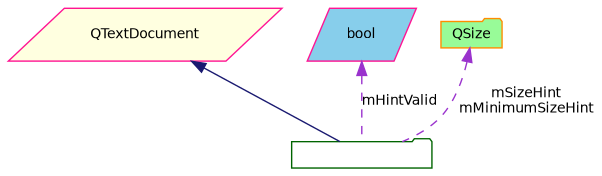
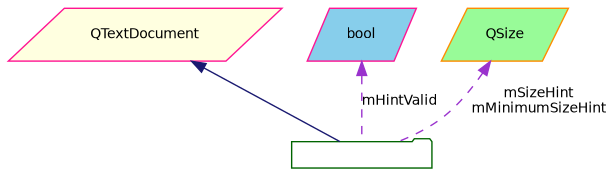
(472, 35) -> (505, 35)
